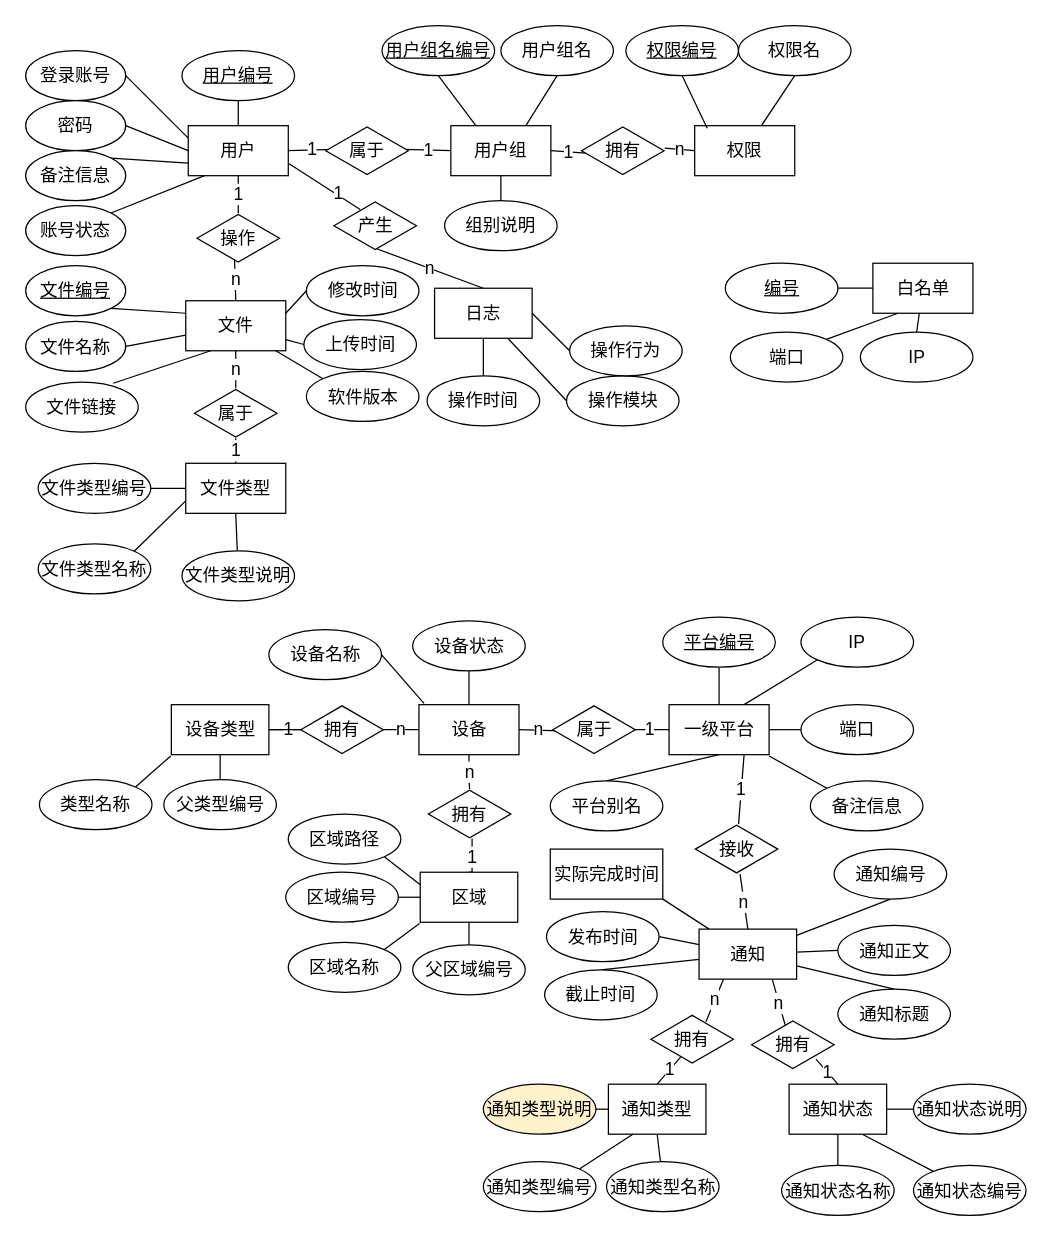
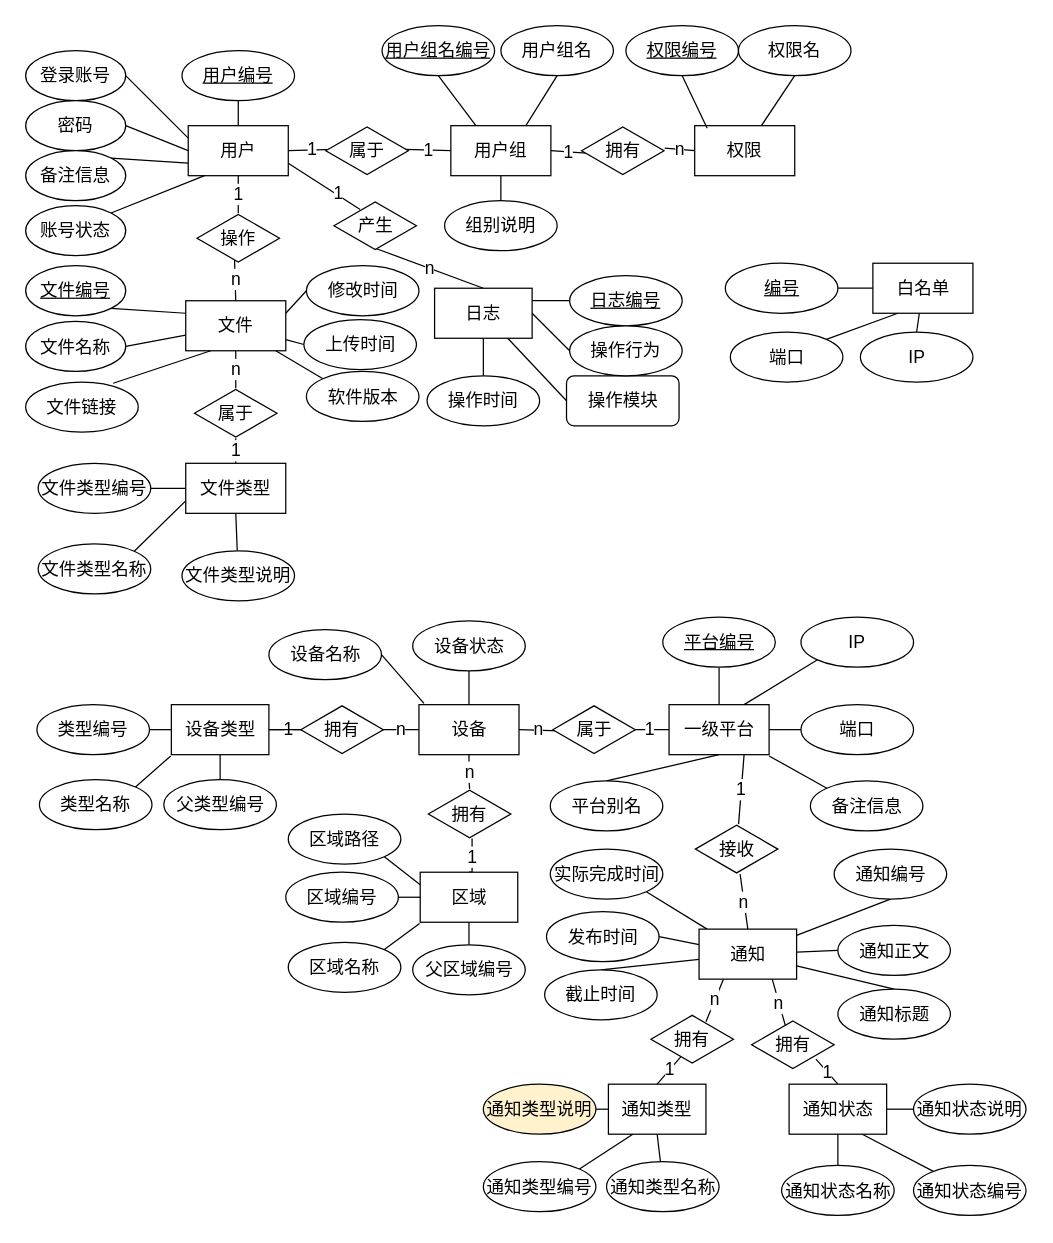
none -> (551, 301)
none -> (626, 301)
(623, 401) -> (623, 401)
none -> (93, 729)
none -> (160, 729)
(606, 874) -> (606, 874)
